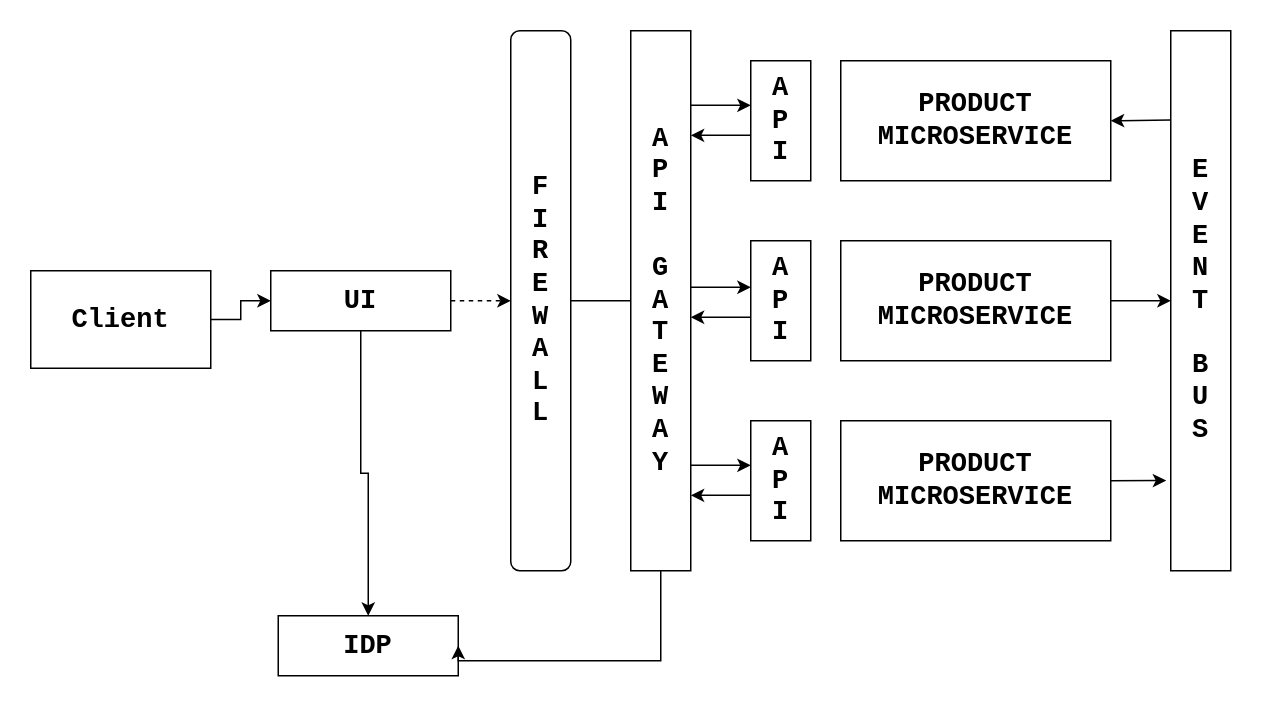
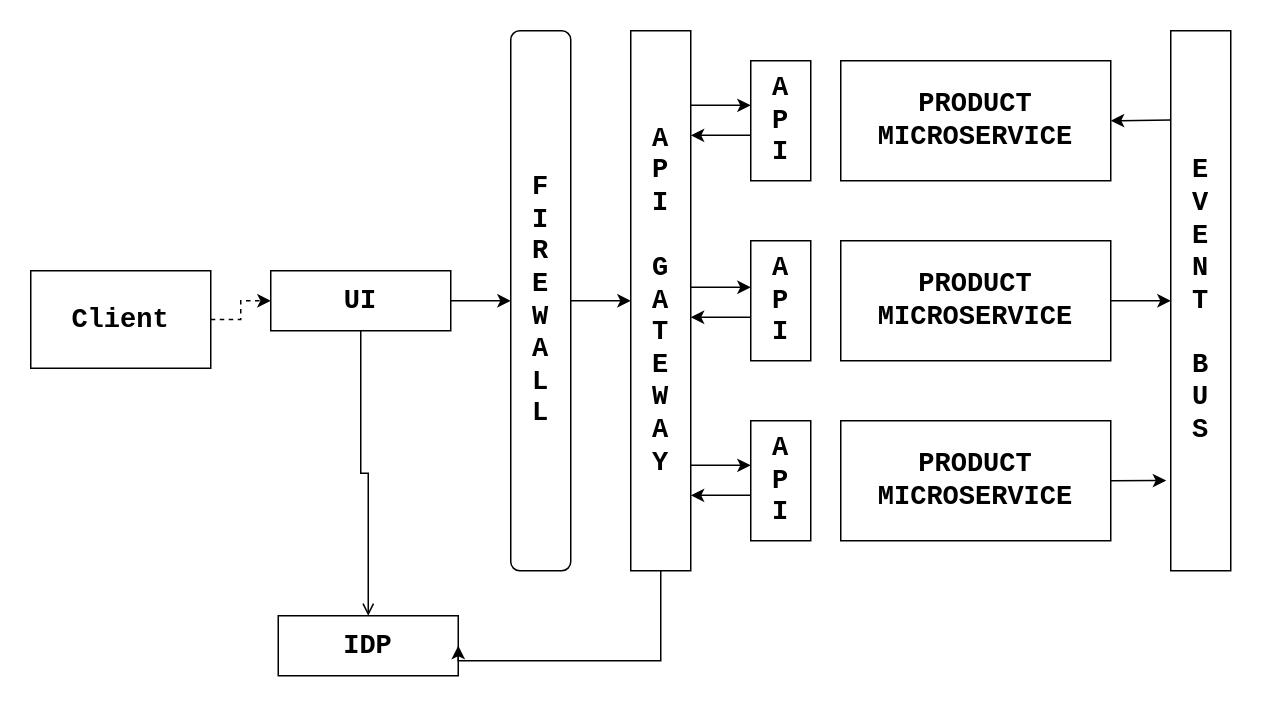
(475, 301) -> (475, 301)
(623, 301) -> (619, 301)
(241, 317) -> (241, 317)
(368, 604) -> (368, 606)
